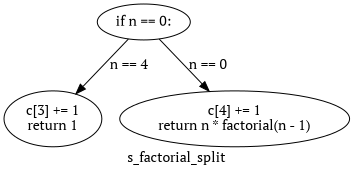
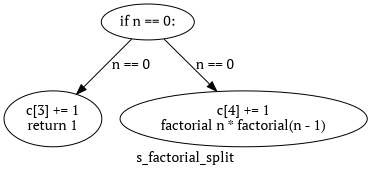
(129, 65) -> (131, 65)
(235, 119) -> (244, 119)
